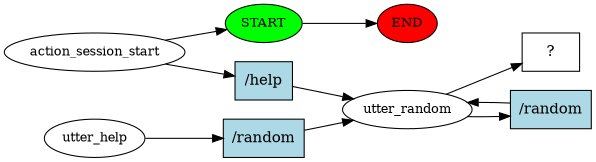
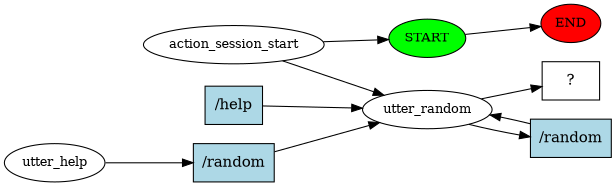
(195, 69) -> (328, 76)
